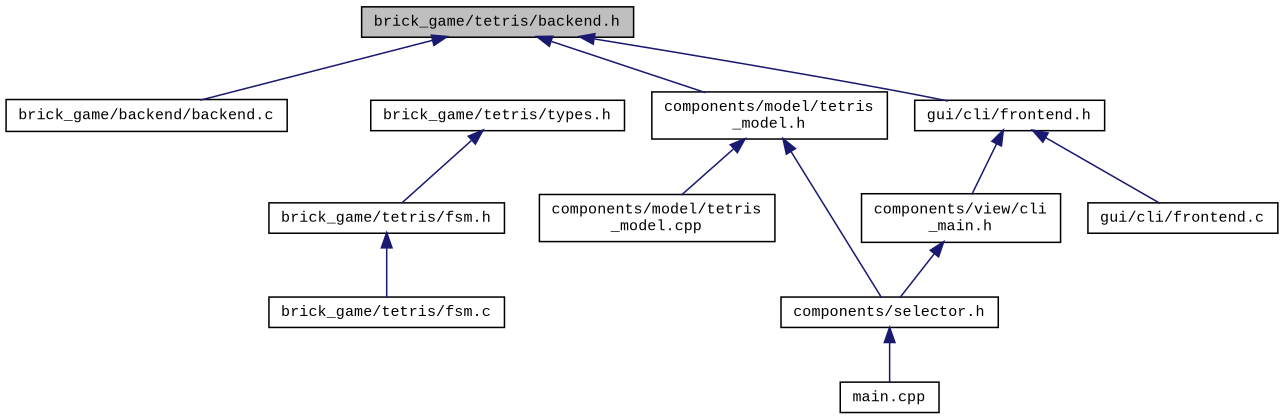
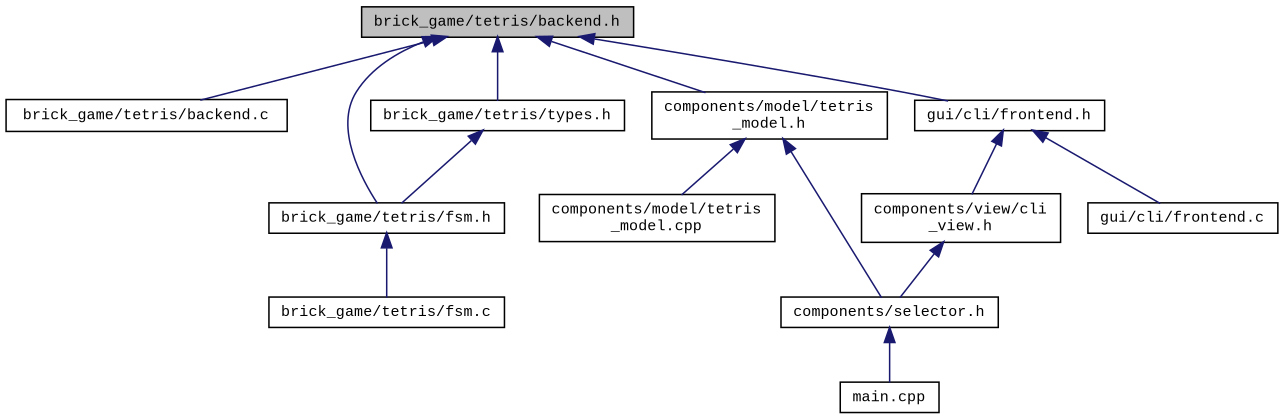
none -> (498, 76)
none -> (350, 108)
(147, 115) -> (147, 115)
(961, 218) -> (961, 218)
